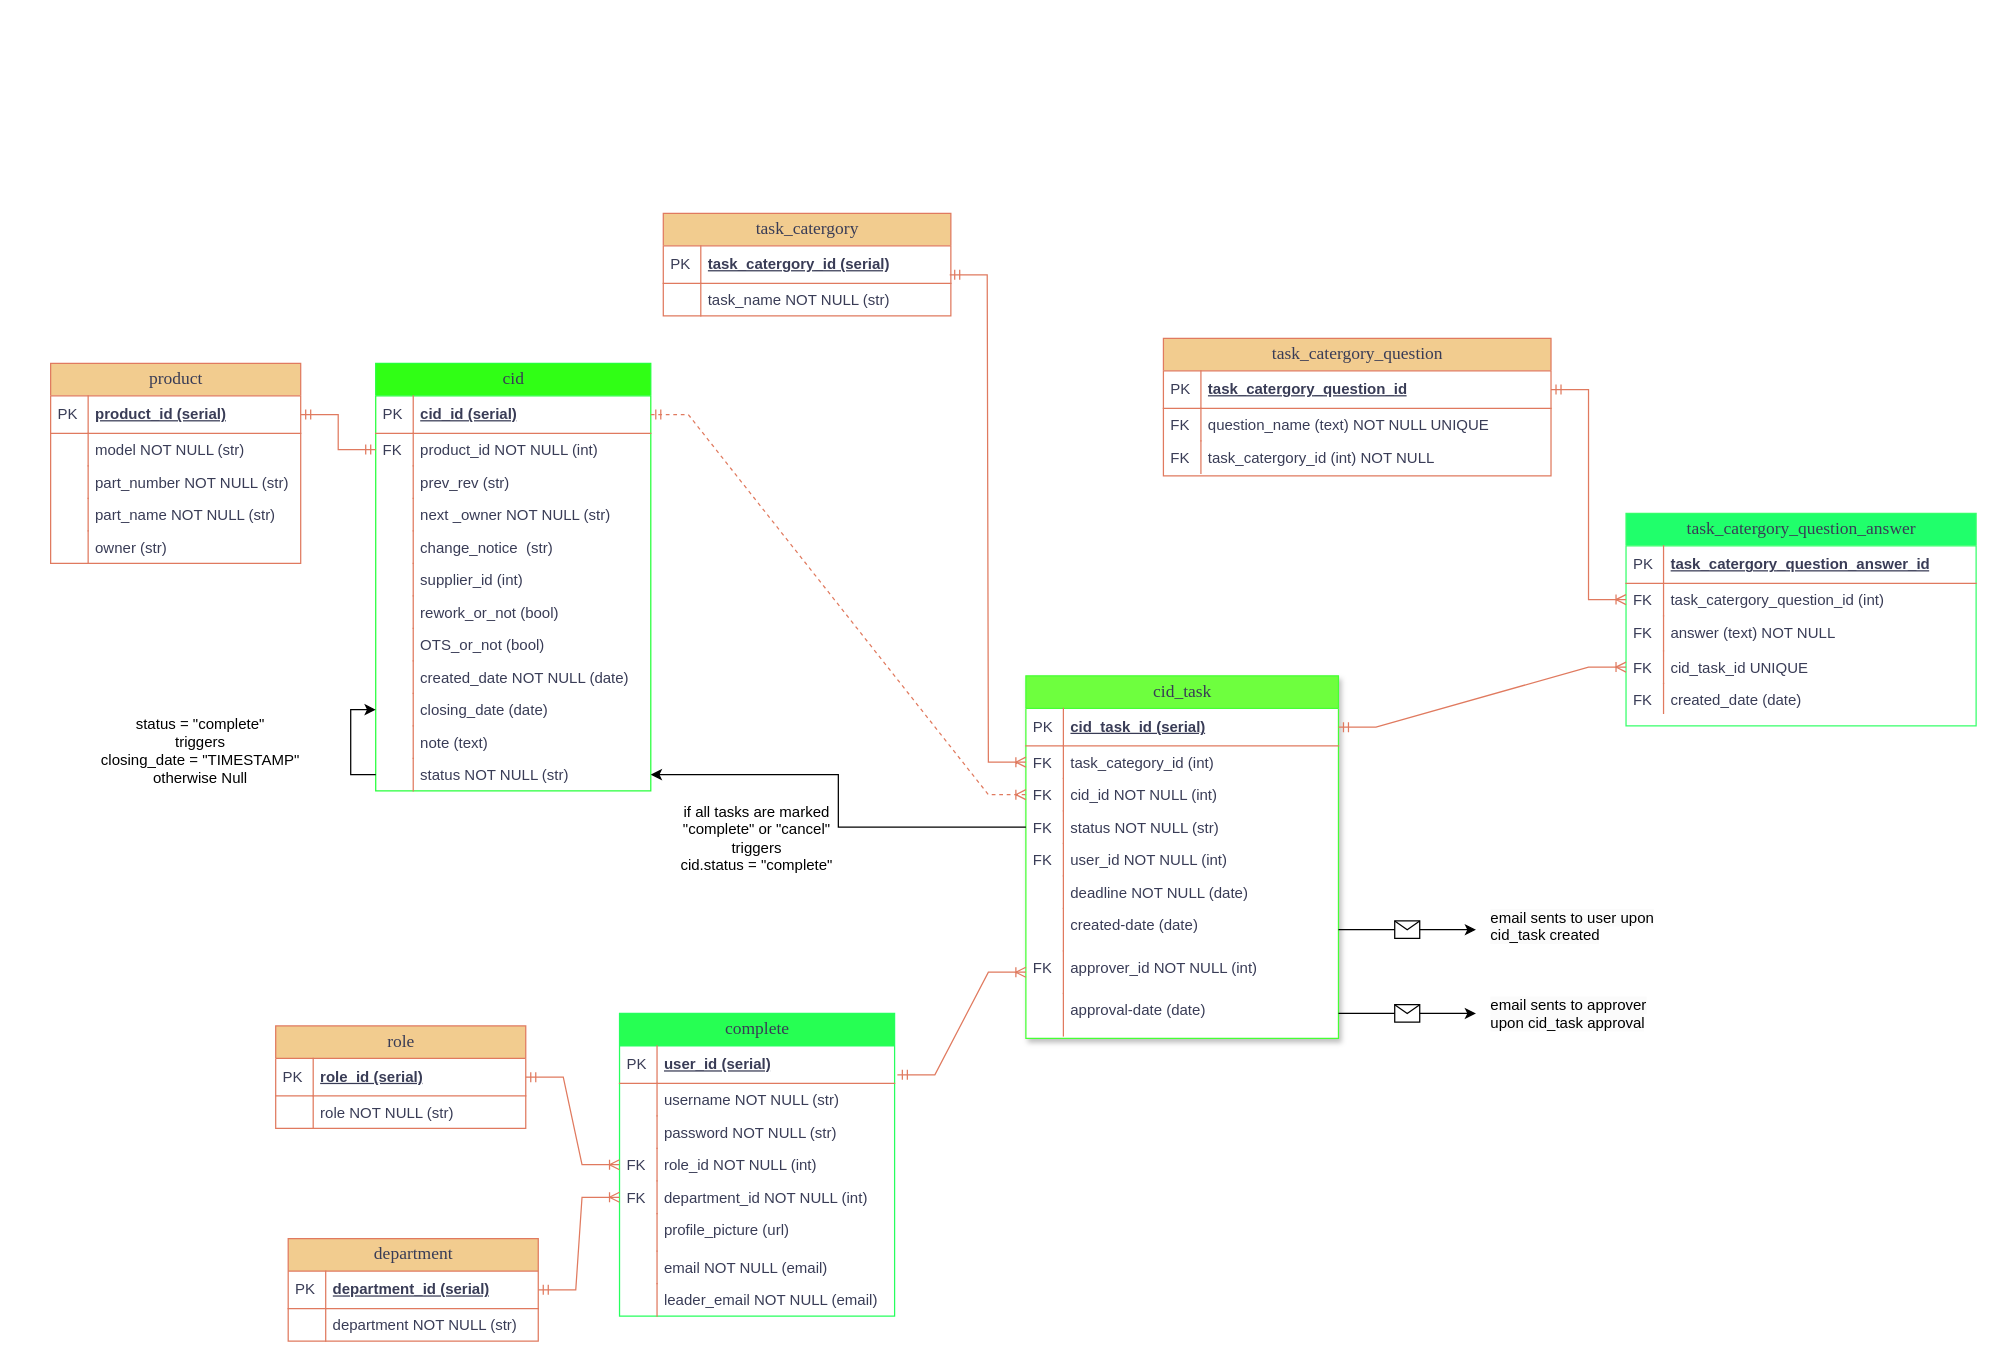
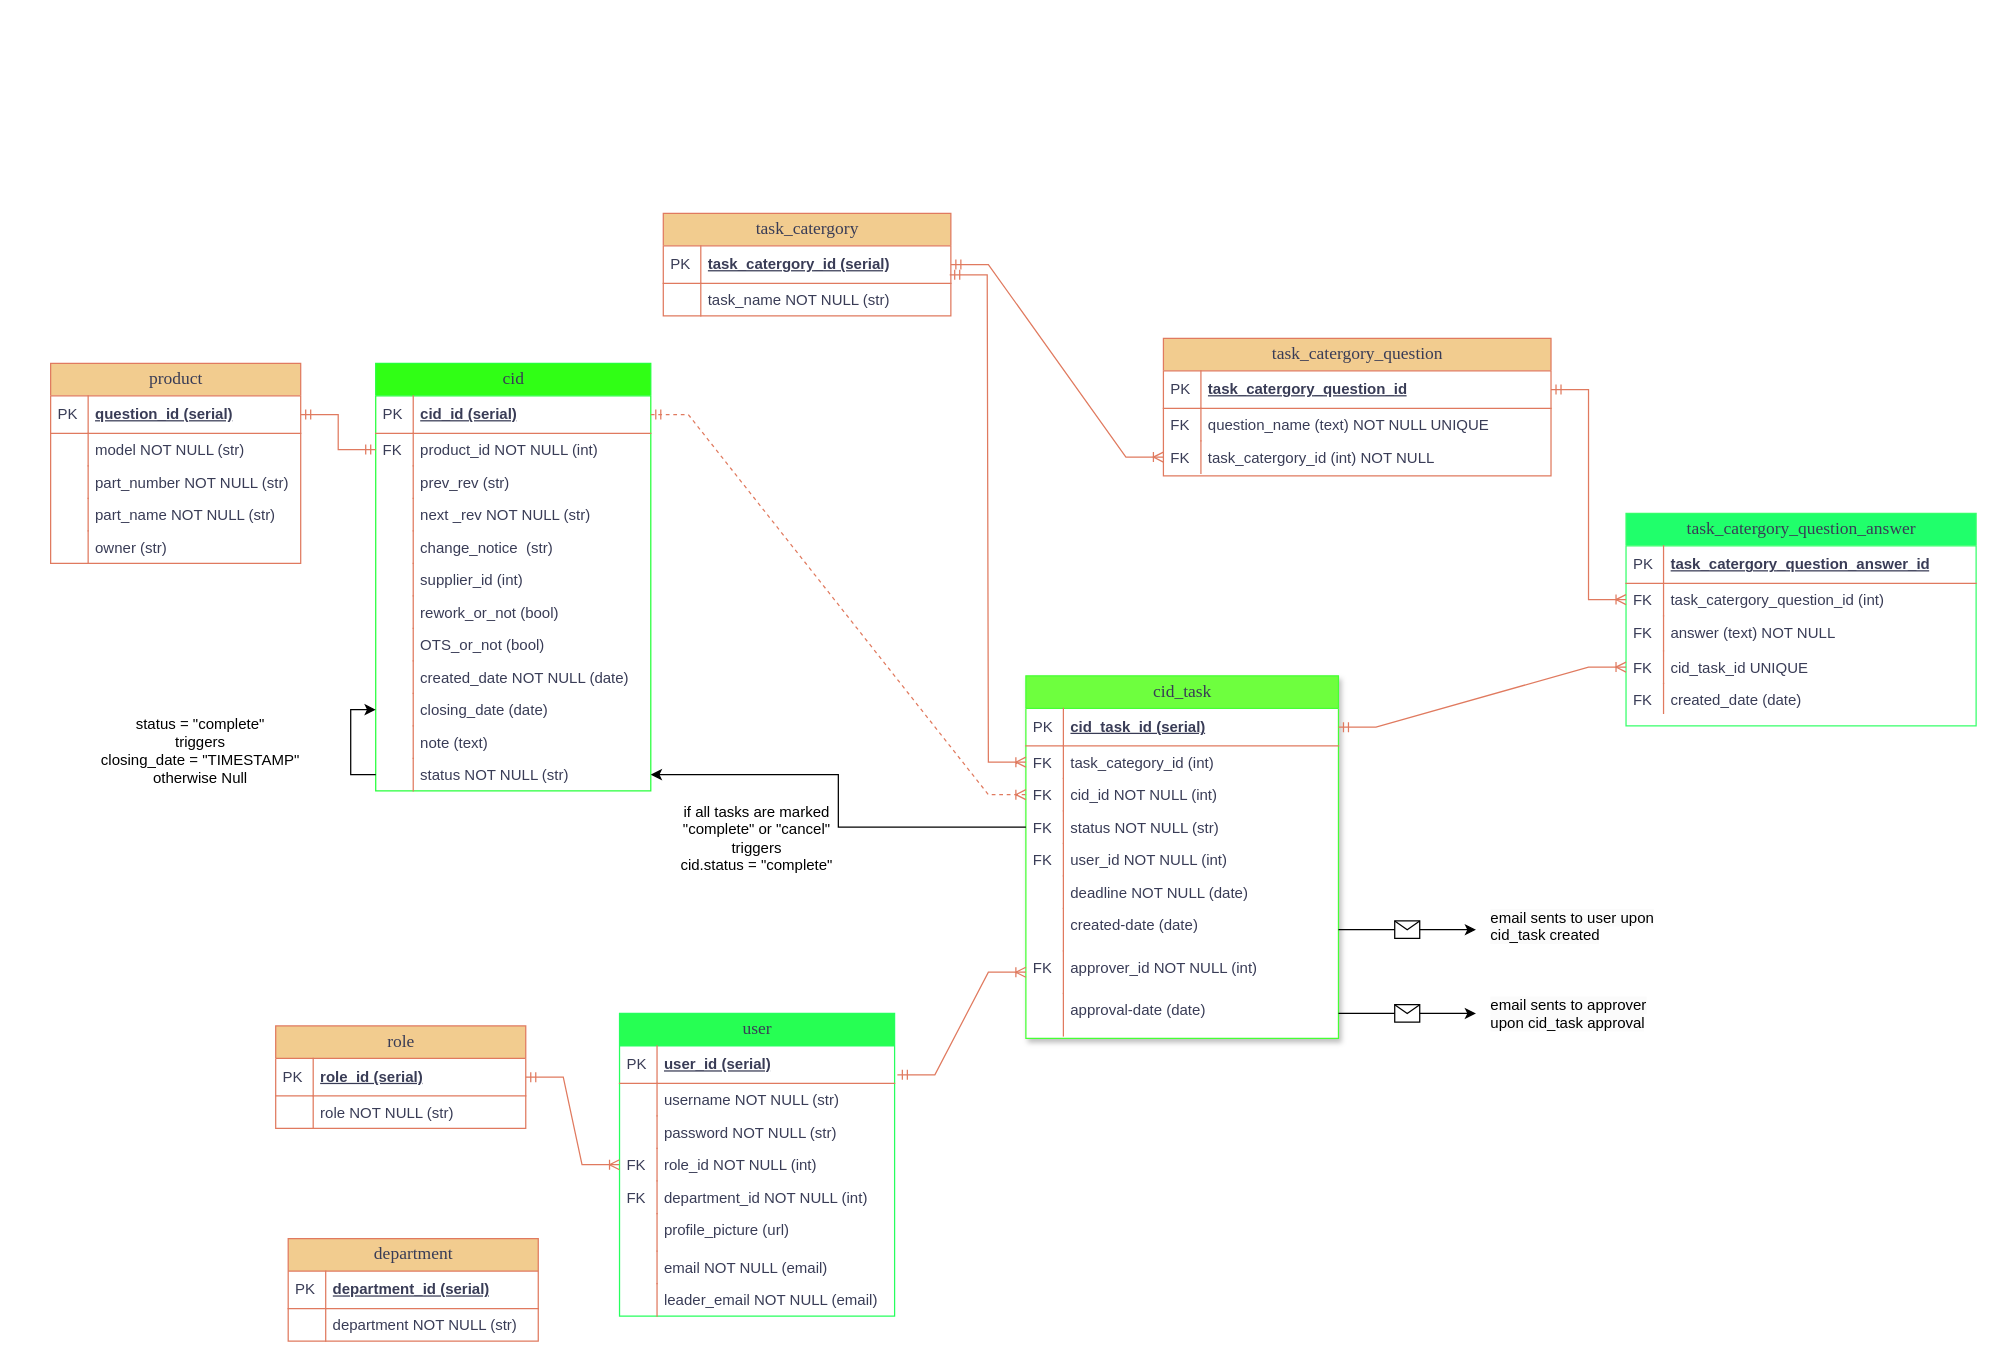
none -> (1057, 361)
(168, 414) -> (170, 414)
(522, 516) -> (514, 516)
(758, 1029) -> (758, 1029)
(579, 1242) -> none
